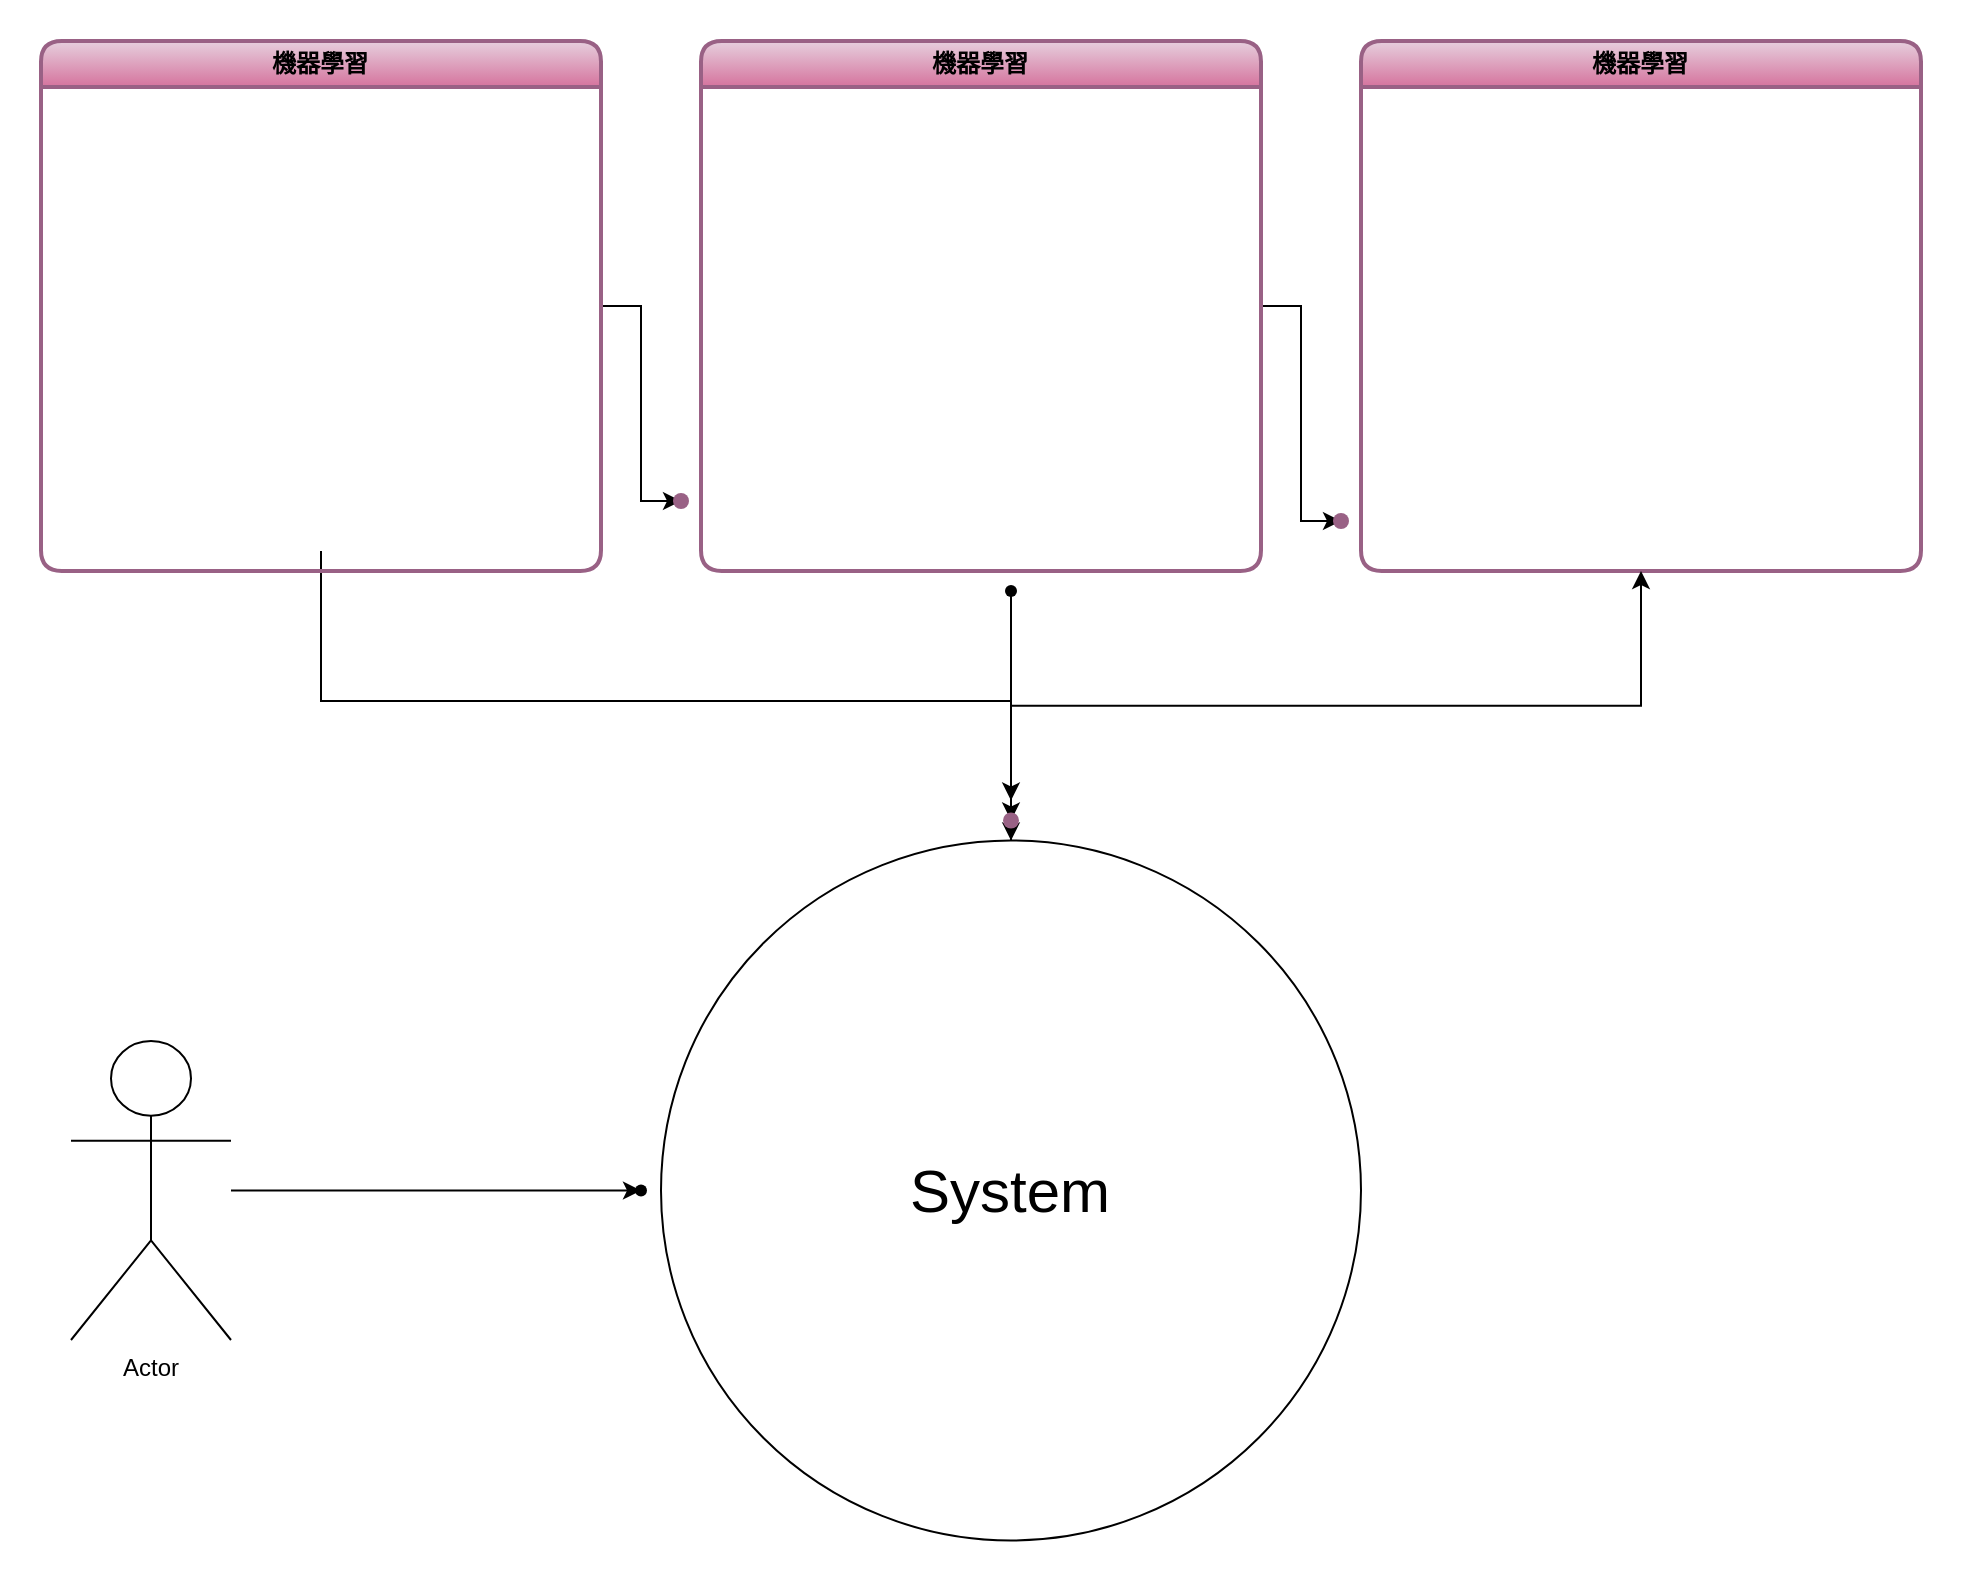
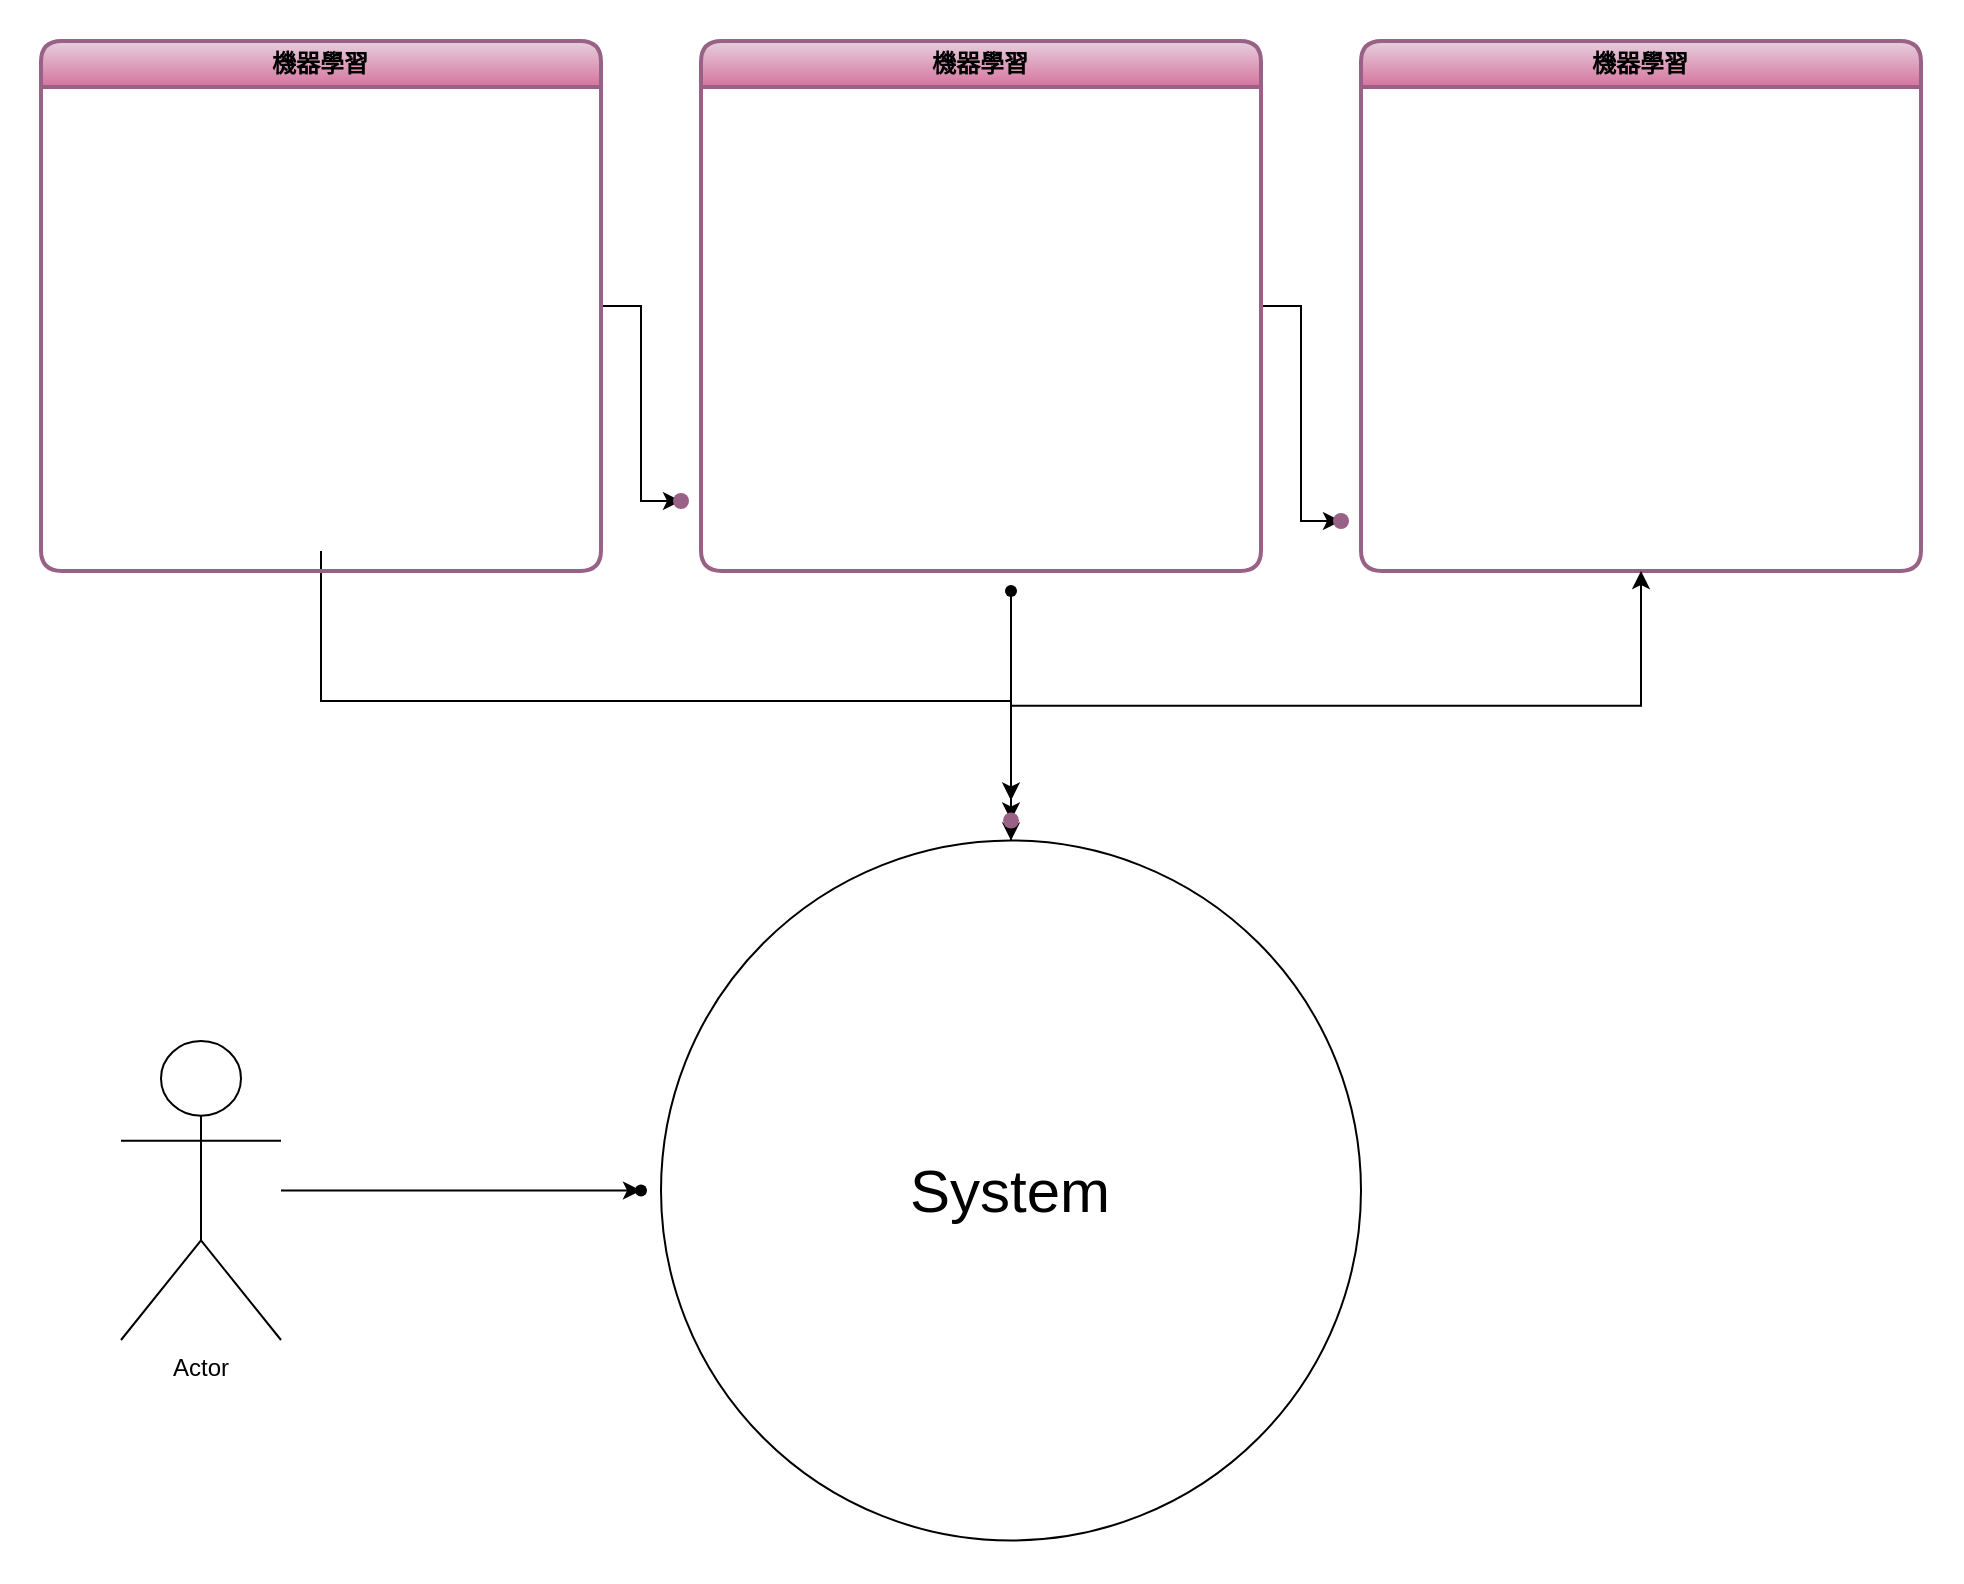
(151, 1191) -> (201, 1191)
